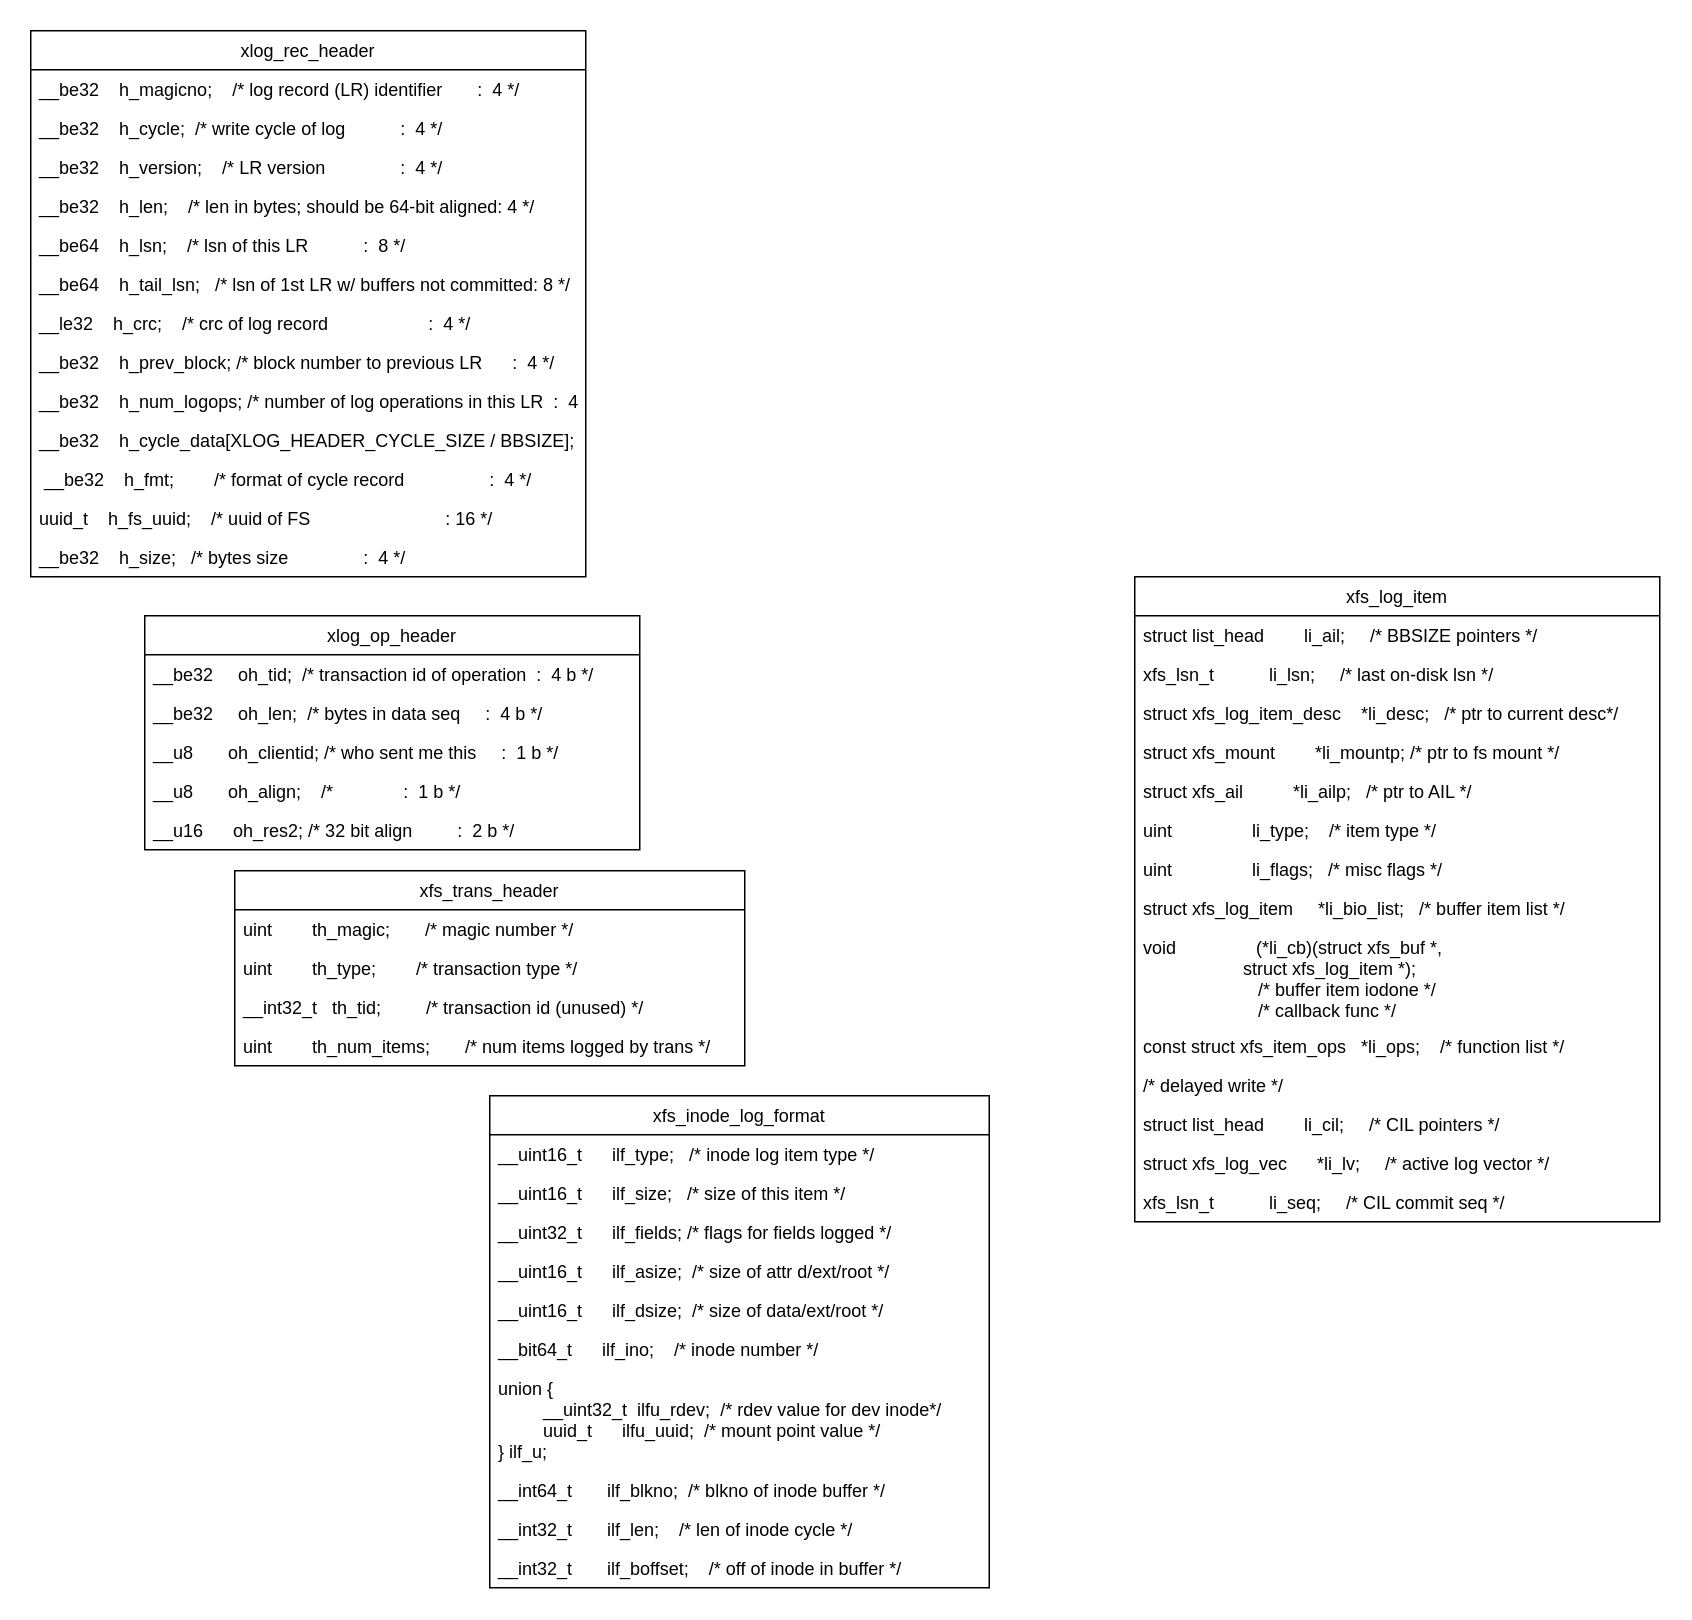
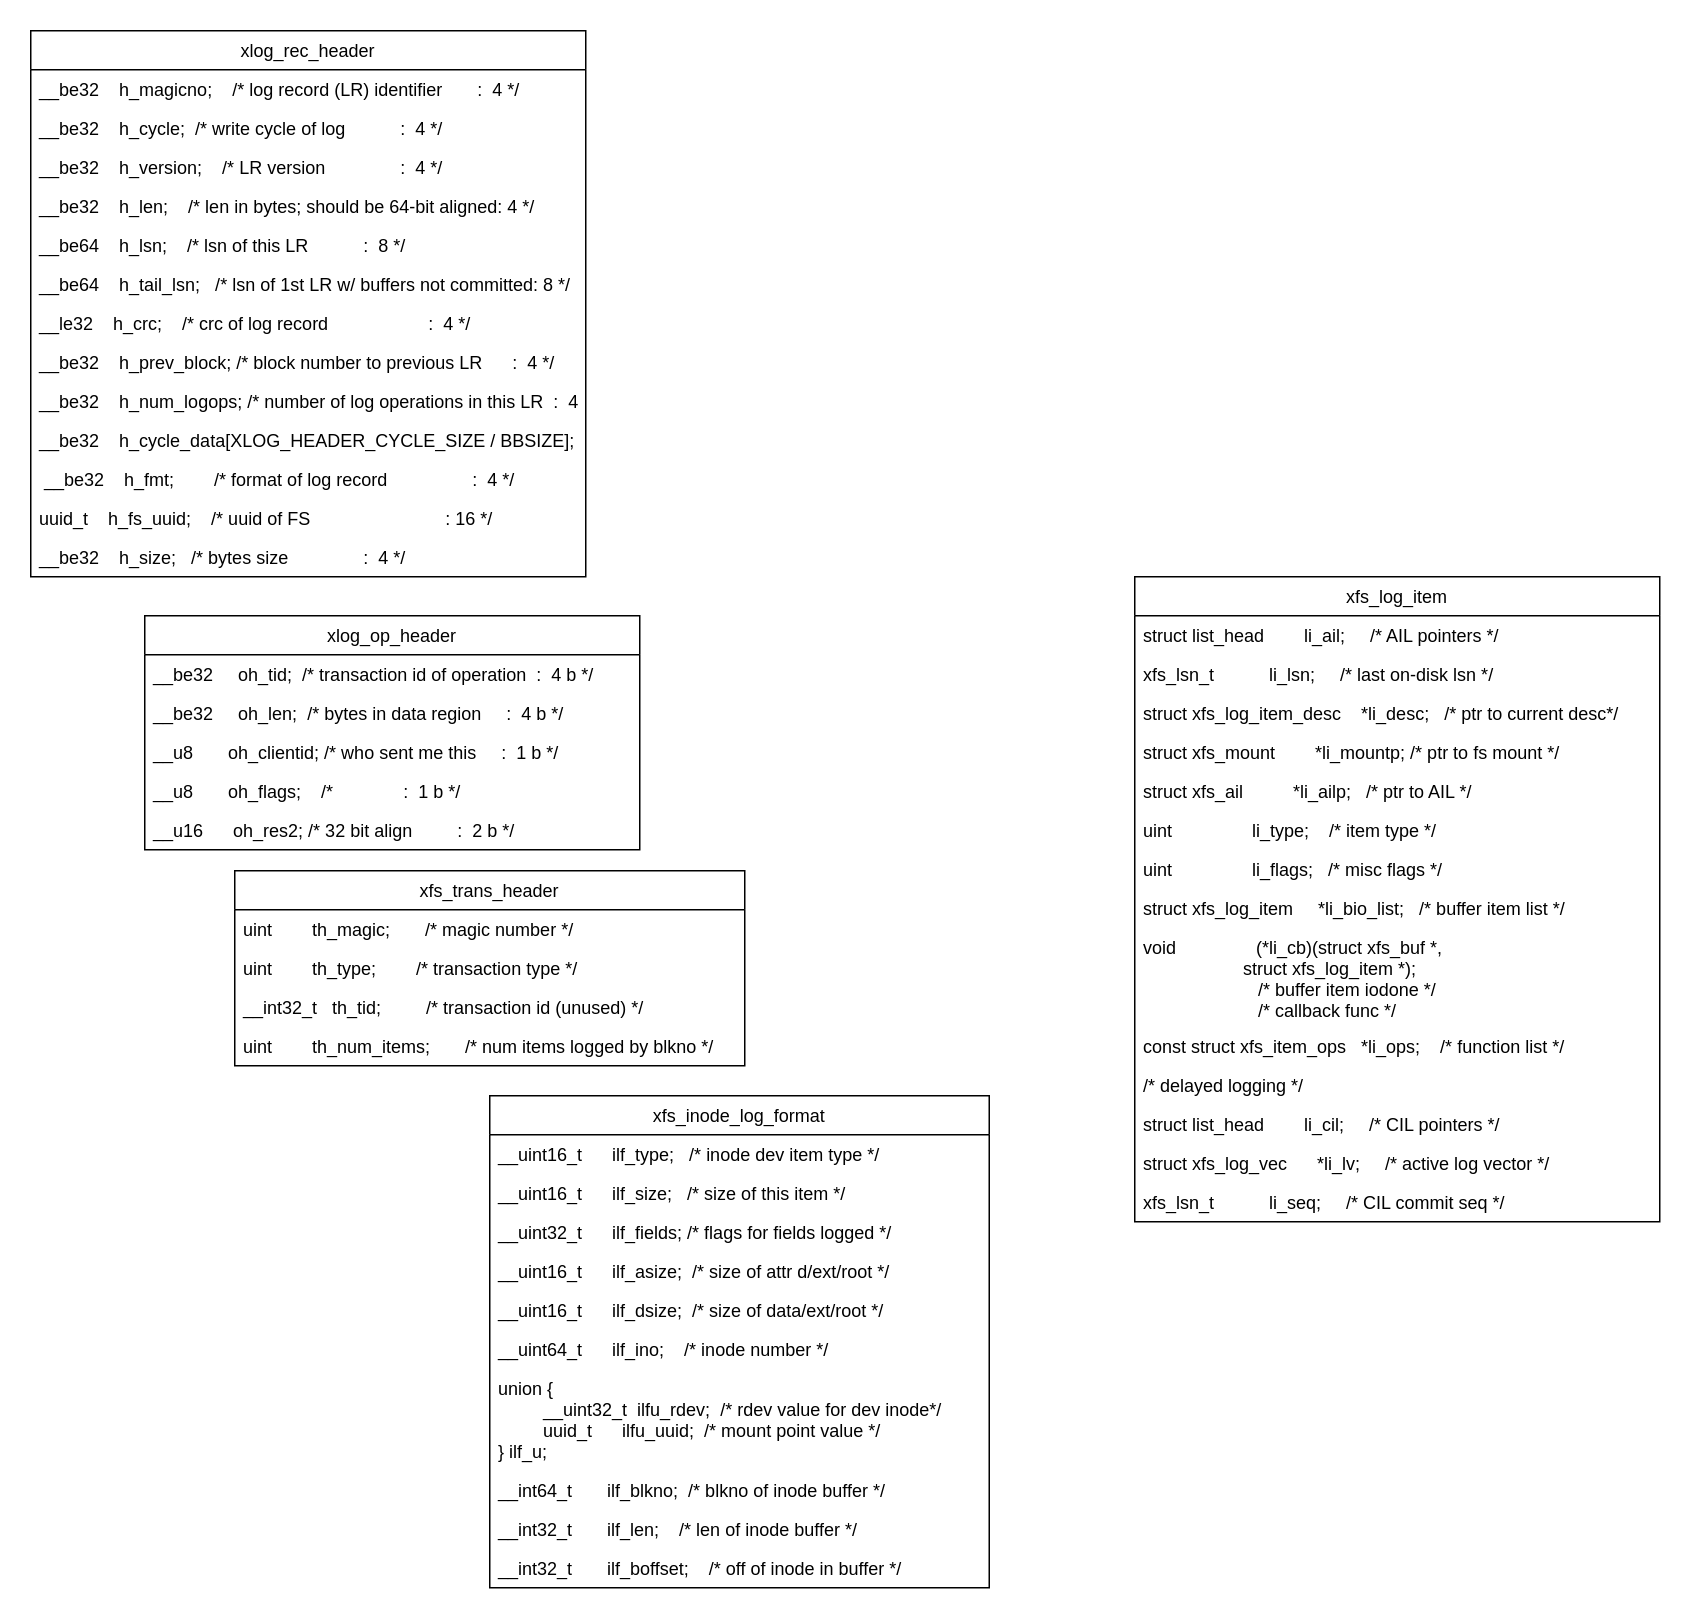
(351, 480) -> (341, 480)
(1386, 636) -> (1371, 636)
(383, 714) -> (396, 714)
(353, 792) -> (356, 792)
(516, 1047) -> (514, 1047)
(1227, 1086) -> (1235, 1086)
(725, 1155) -> (728, 1155)
(692, 1350) -> (697, 1350)
(716, 1530) -> (723, 1530)
